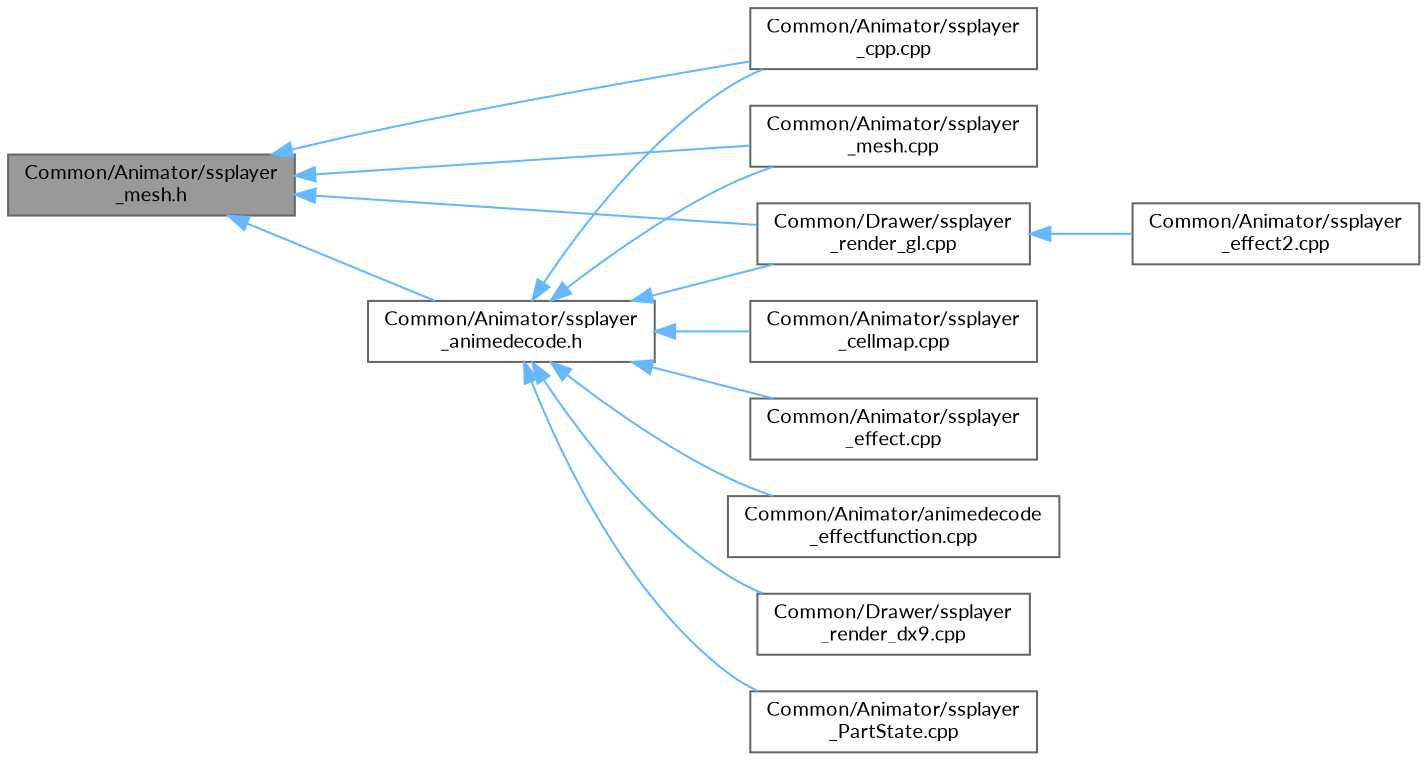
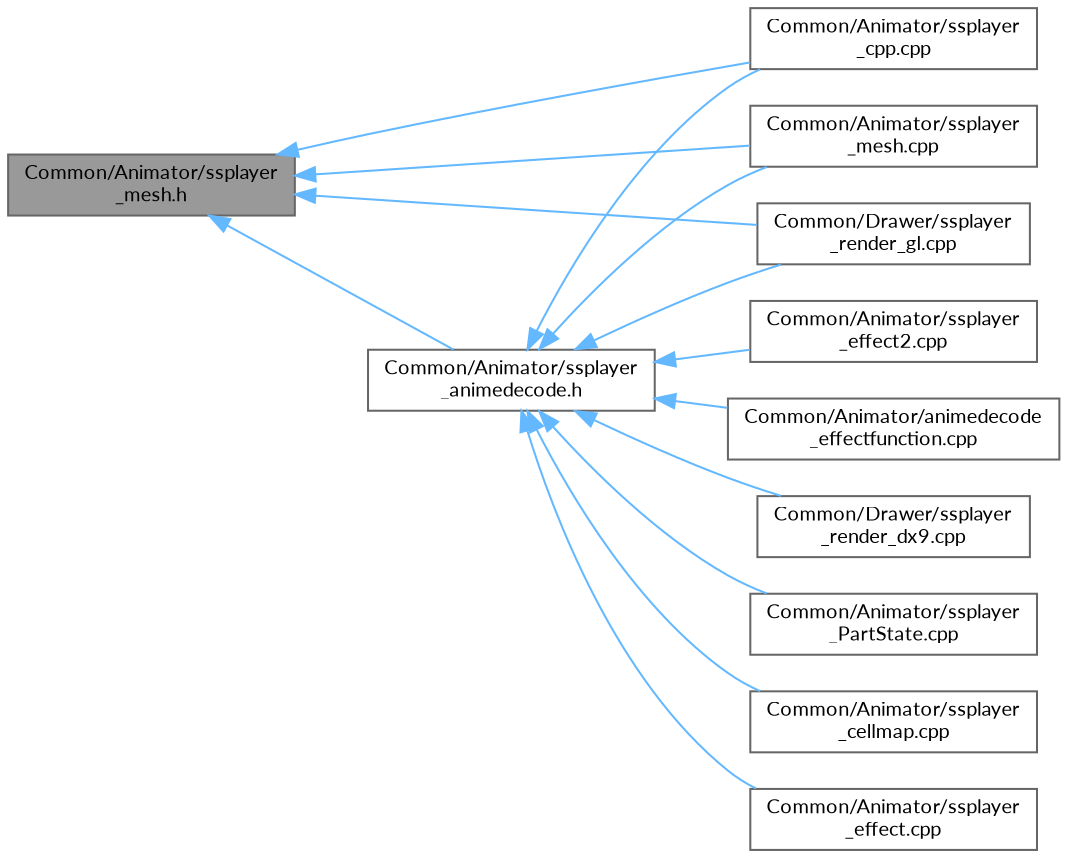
(1091, 234) -> (713, 355)
